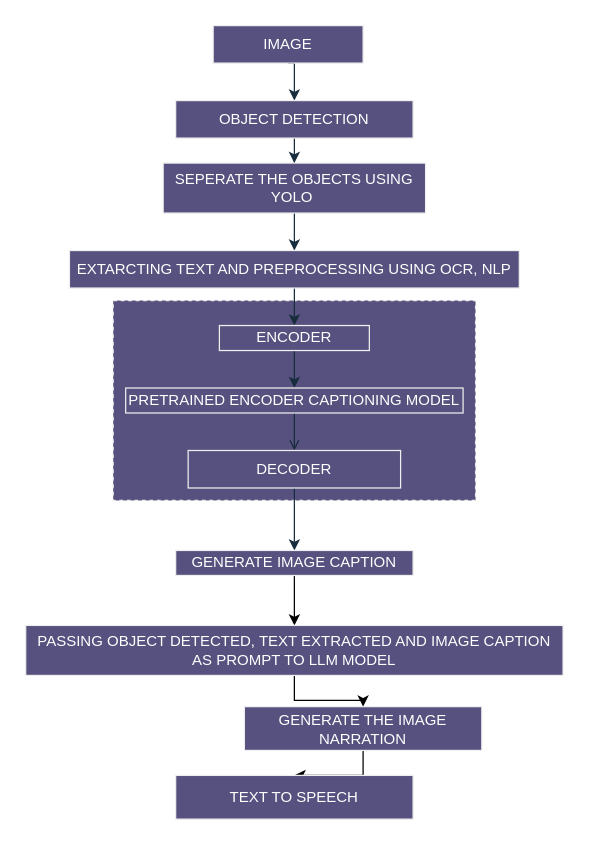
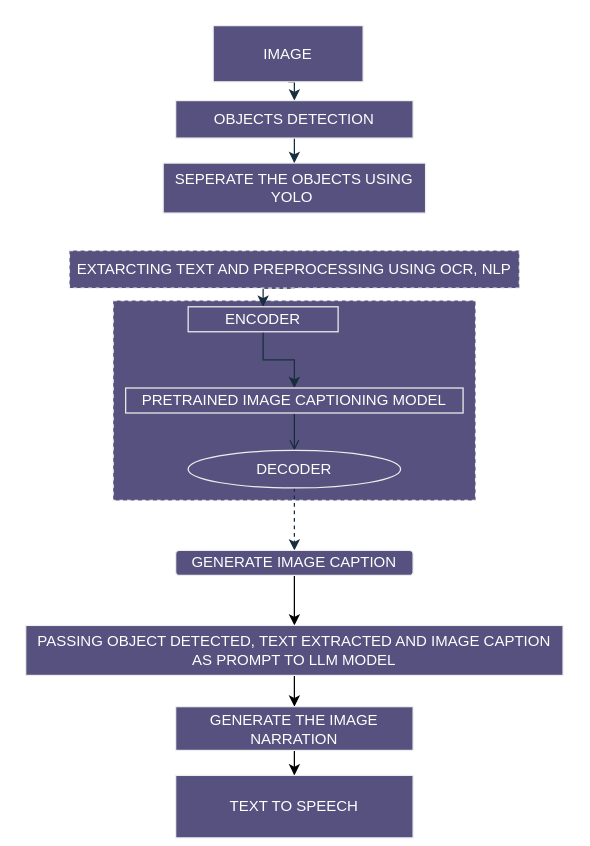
(288, 44) -> (288, 54)
(294, 119) -> (294, 119)
(294, 227) -> none
(294, 269) -> (294, 269)
(294, 338) -> (263, 319)
(294, 401) -> (294, 401)
(294, 469) -> (294, 469)
(294, 519) -> (294, 519)
(294, 563) -> (294, 563)
(363, 729) -> (294, 729)
(294, 798) -> (294, 807)
